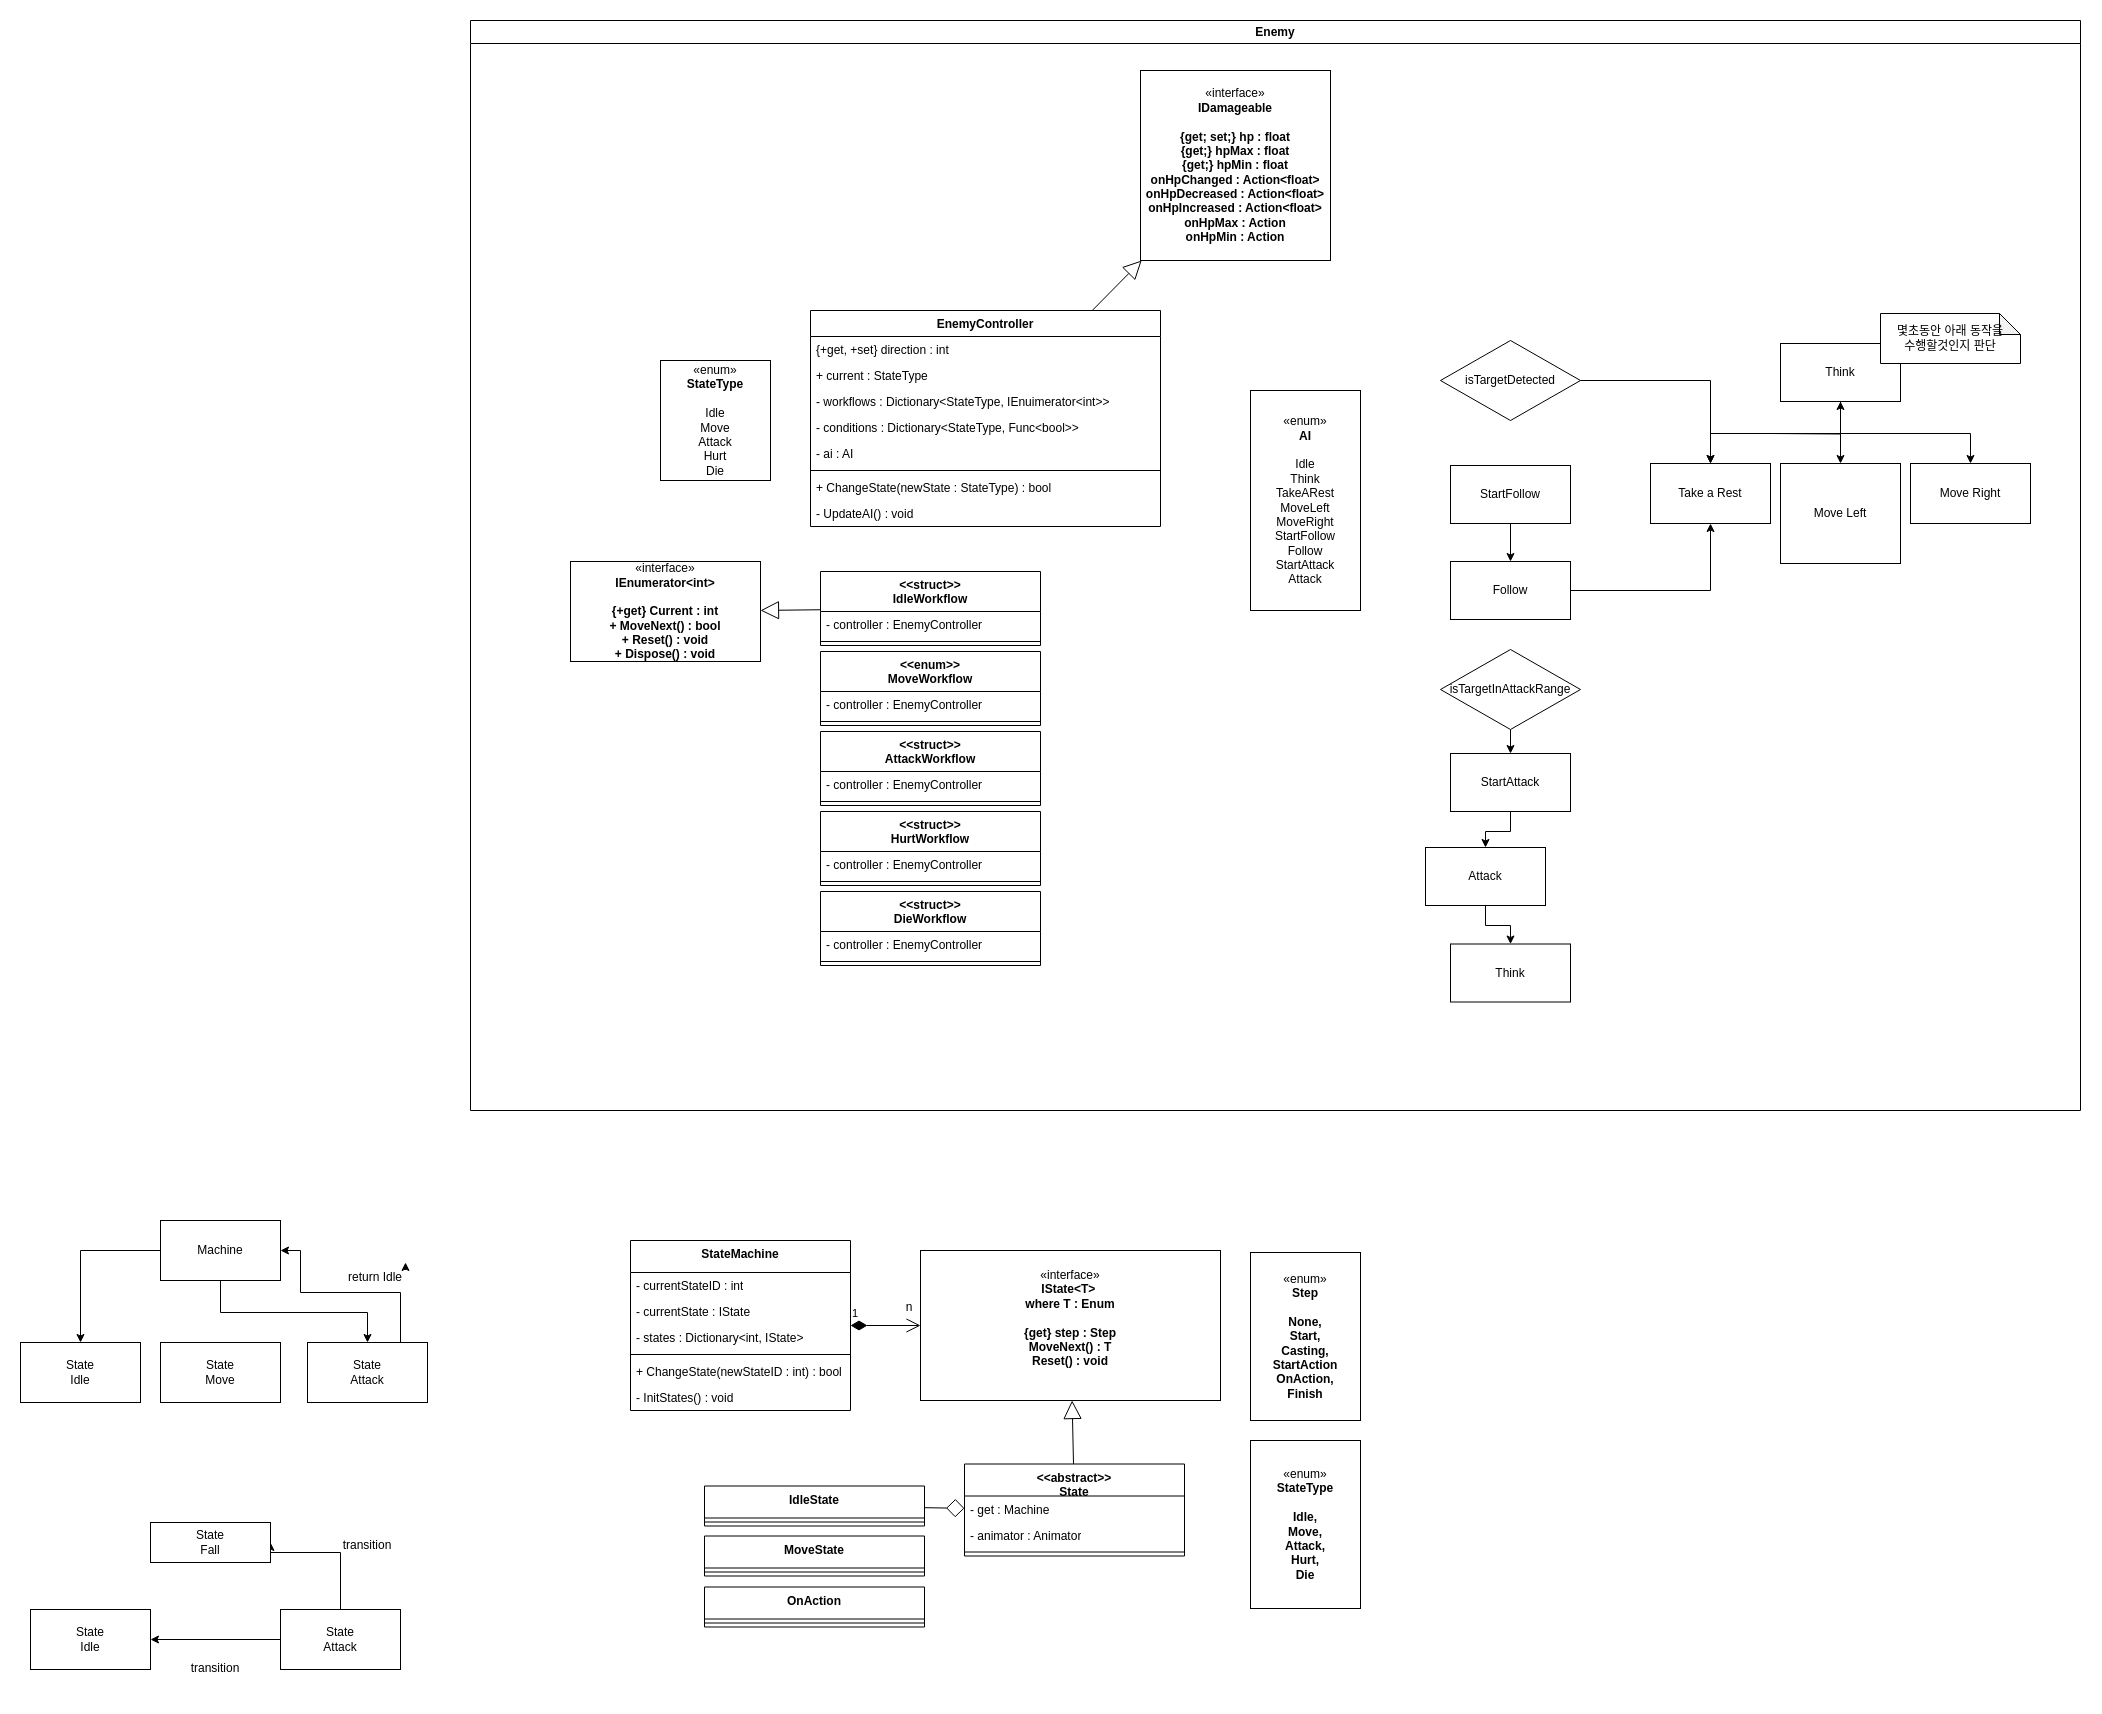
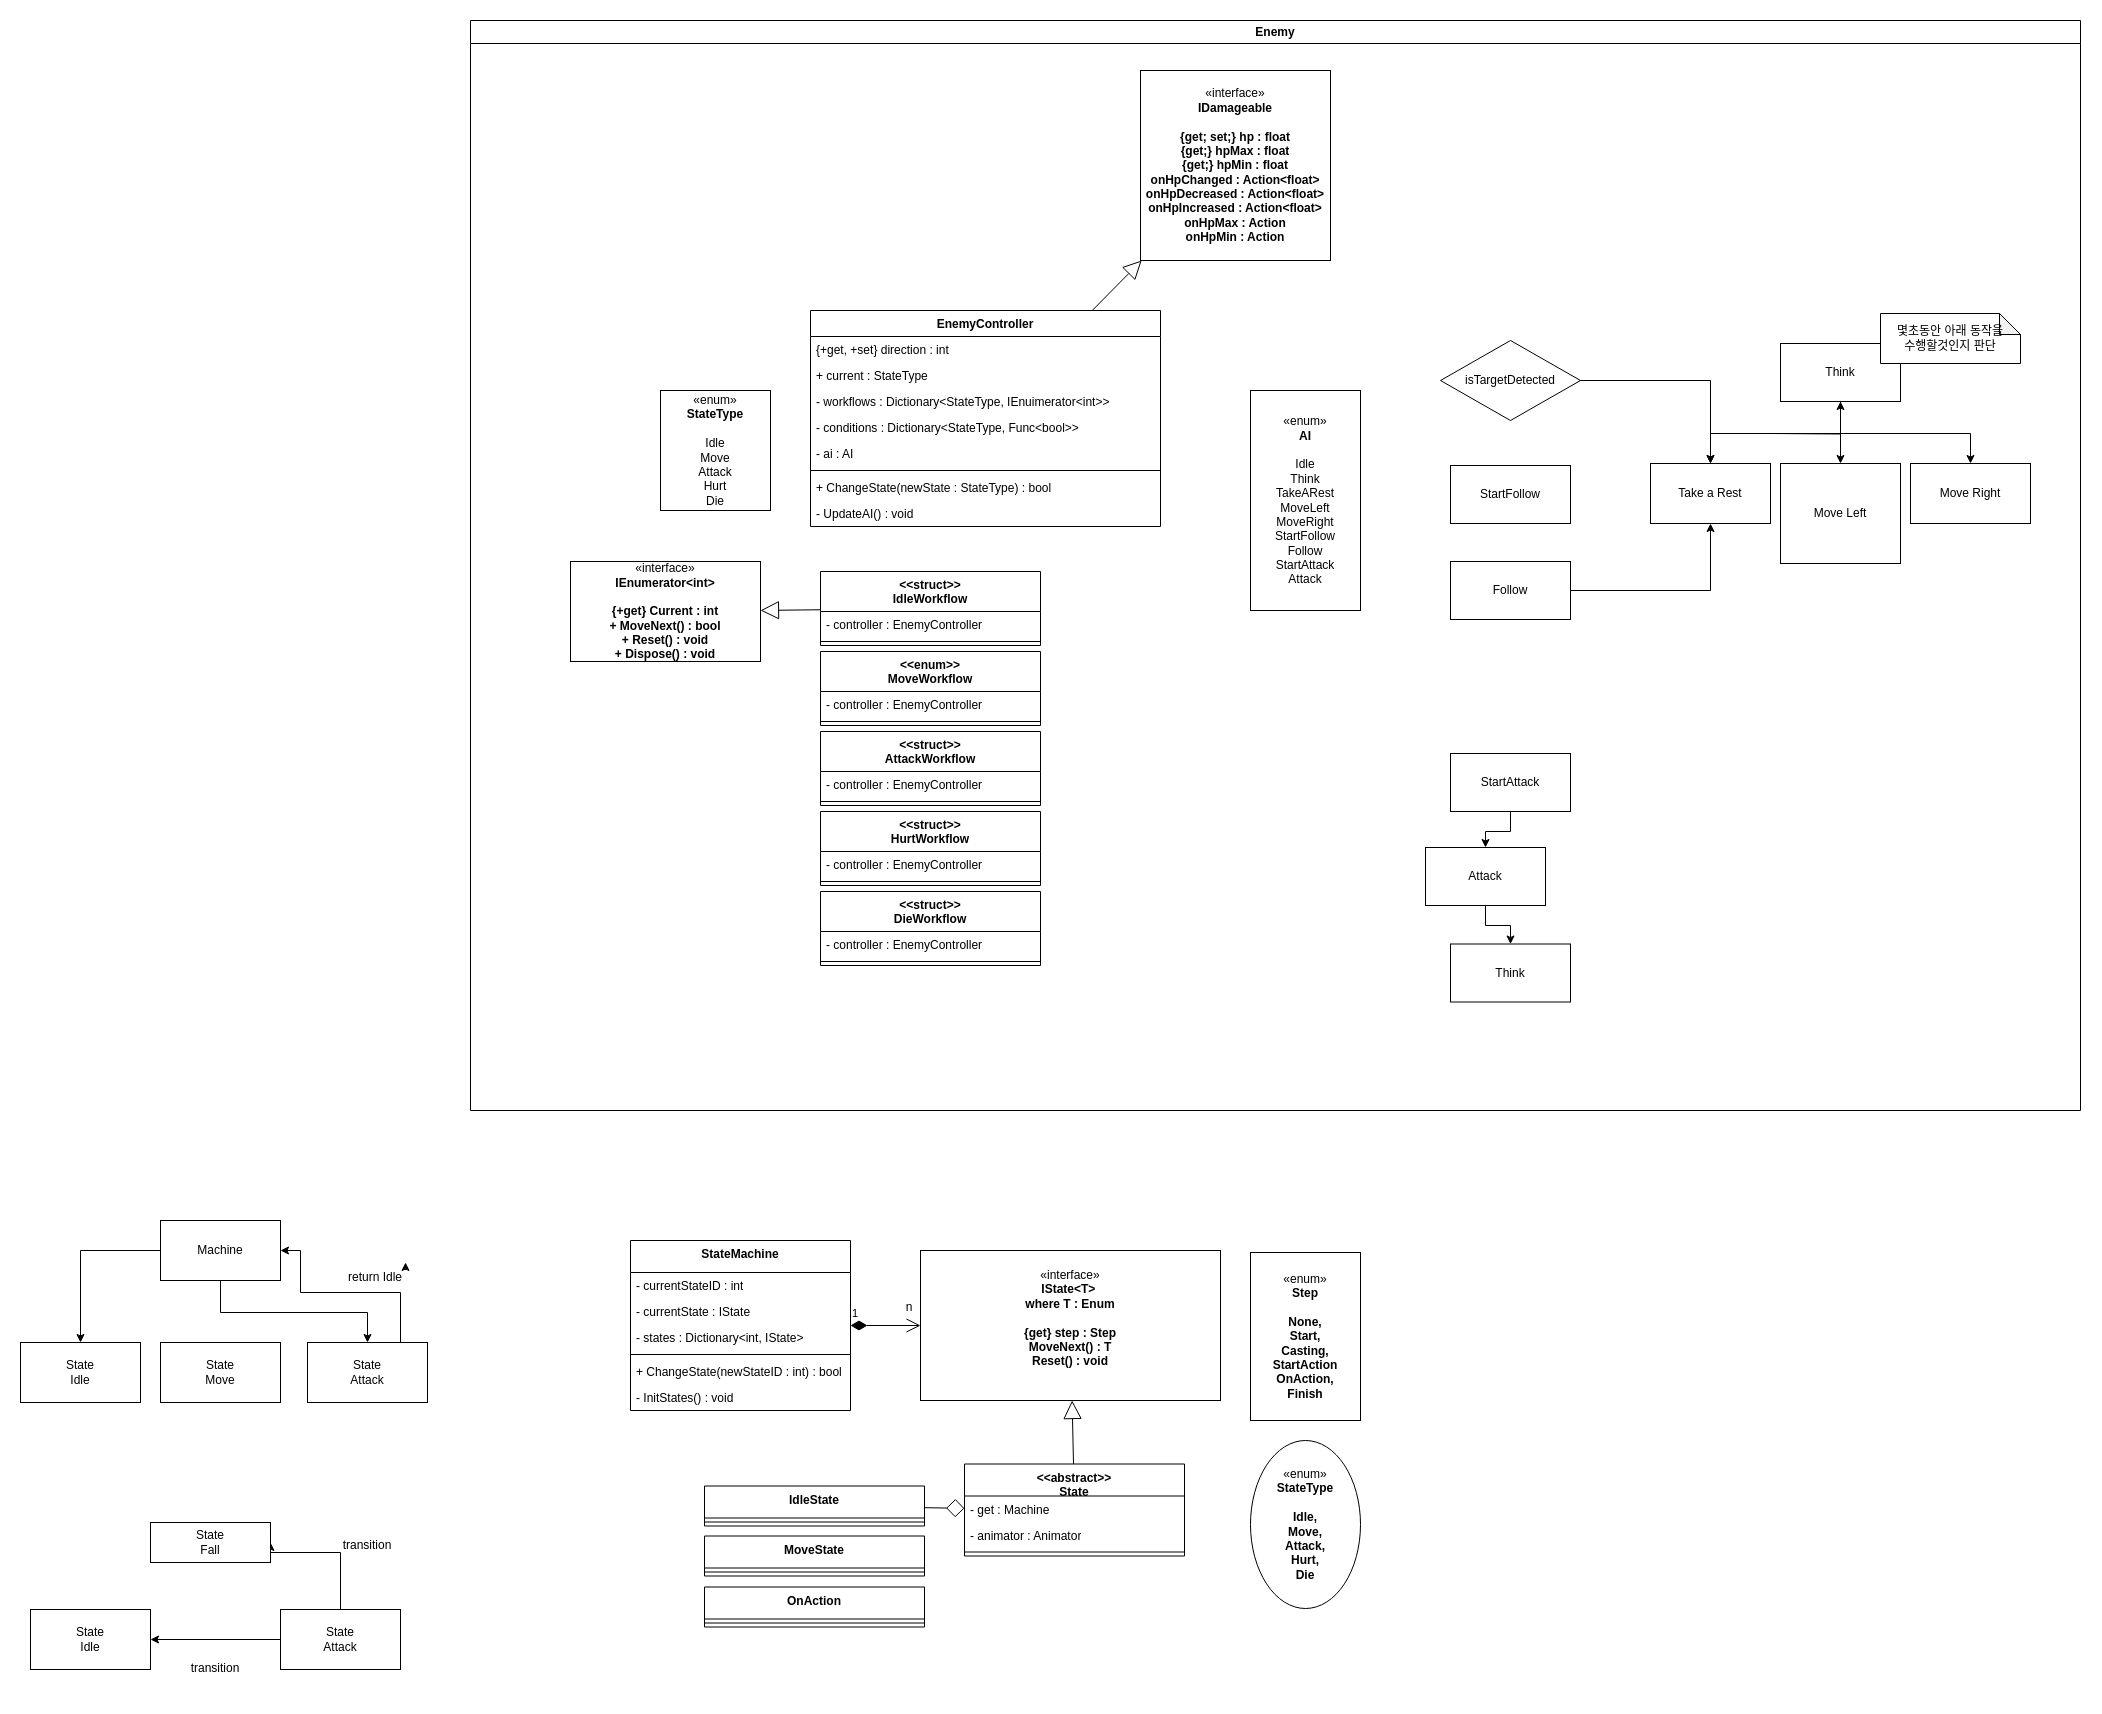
(716, 421) -> (716, 451)
(1511, 541) -> none
(1511, 690) -> none
(1511, 746) -> none
(1306, 1525) -> (1306, 1525)
